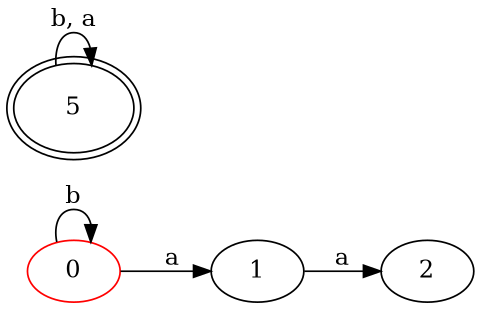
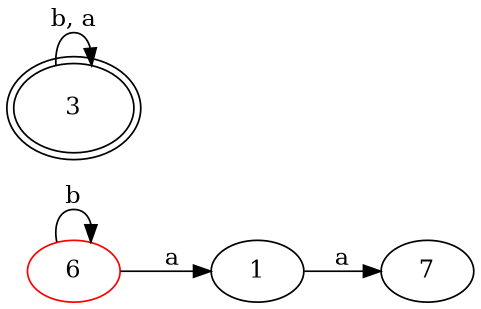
(74, 108) -> (74, 108)
(74, 271) -> (74, 271)
(427, 271) -> (427, 271)
